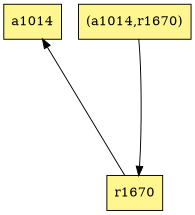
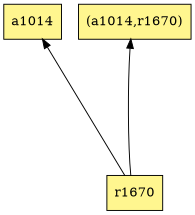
(141, 102) -> (128, 112)
